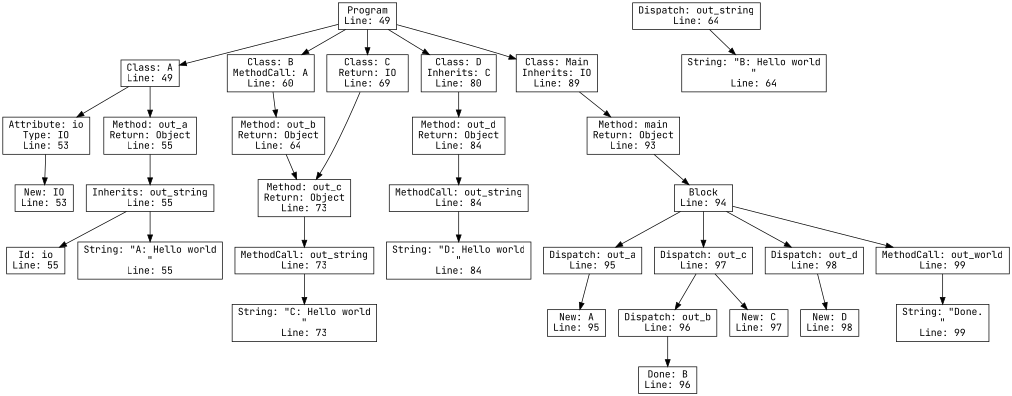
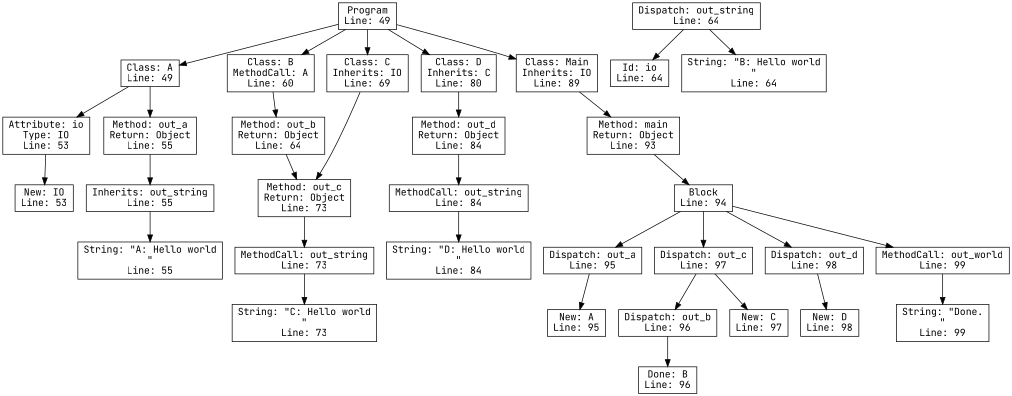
(368, 73) -> (368, 73)
none -> (640, 73)
(36, 261) -> none
